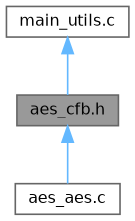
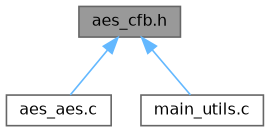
(68, 74) -> (171, 72)
